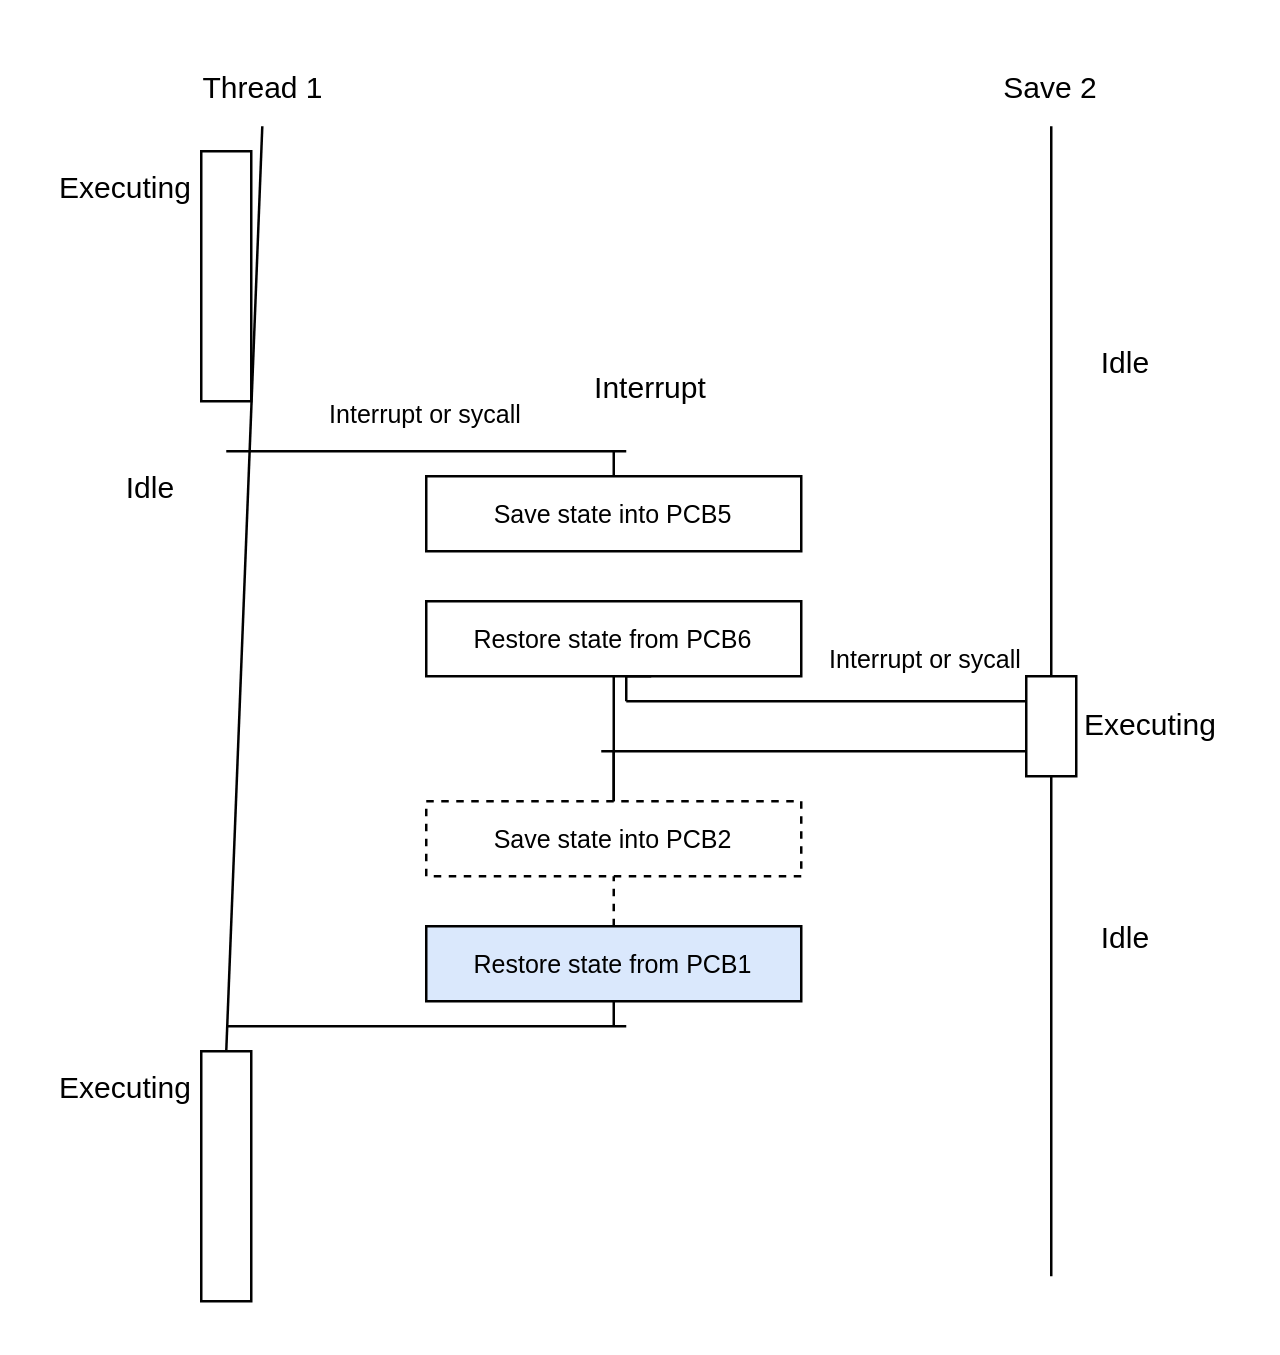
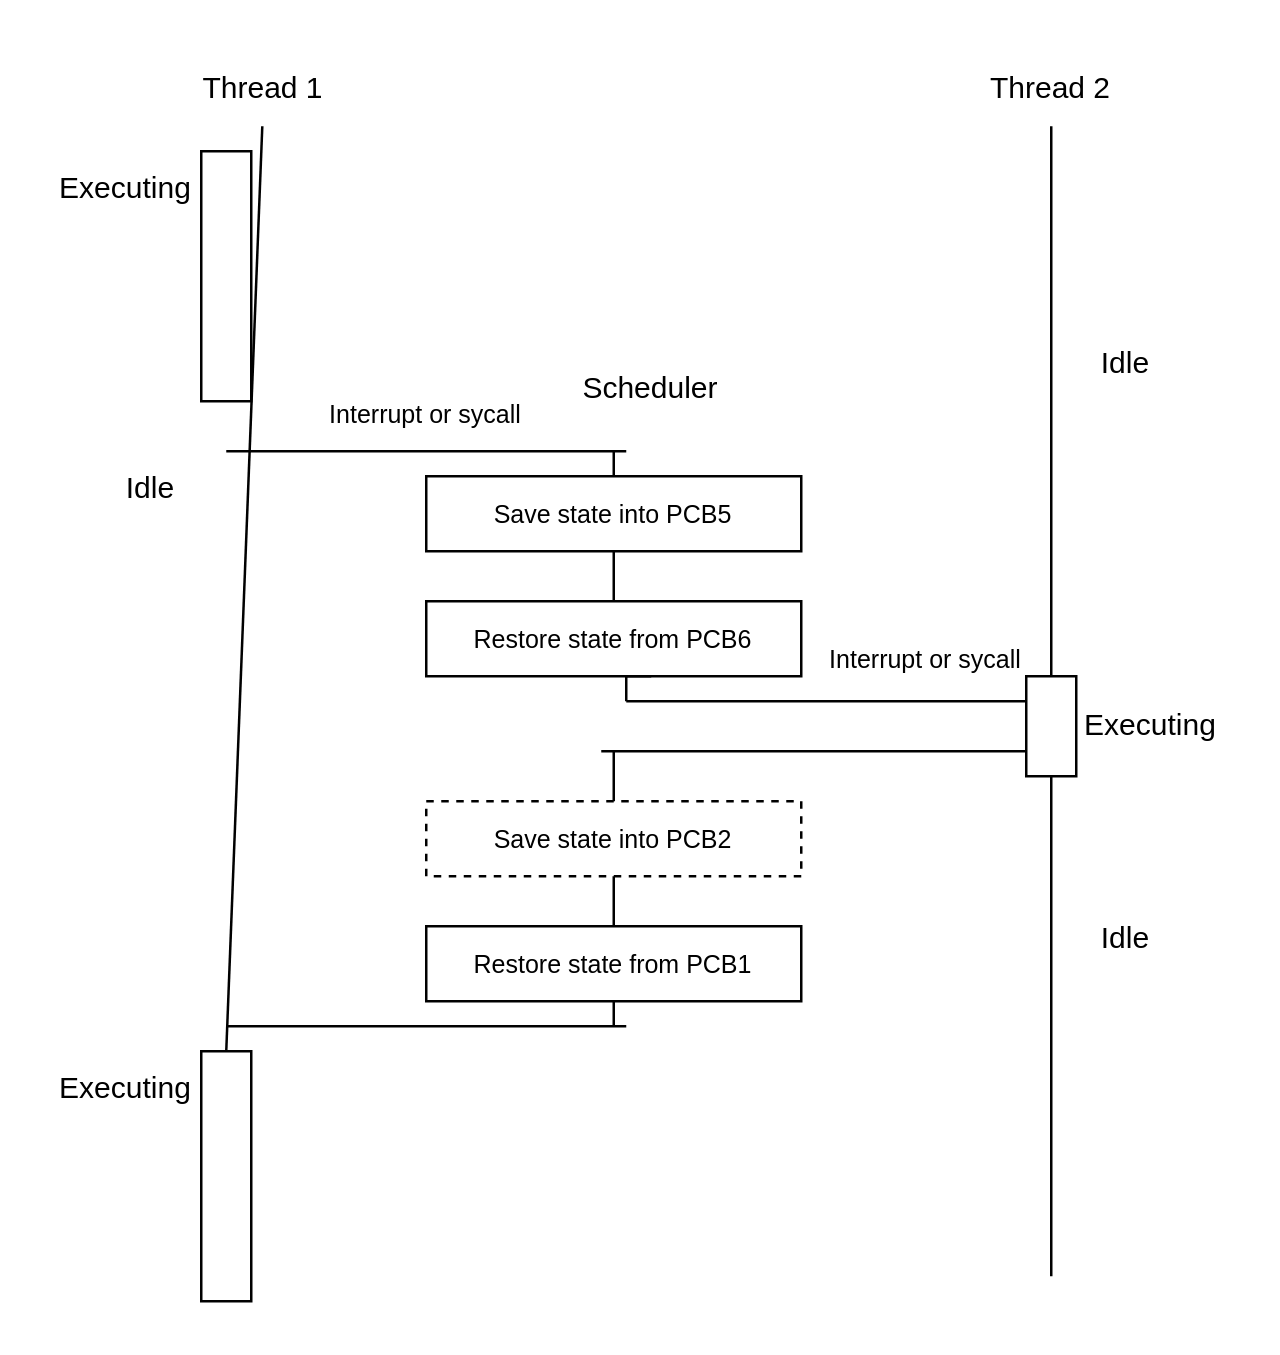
(1051, 89) -> (1051, 89)
(651, 389) -> (651, 389)
(614, 711) -> (614, 576)
(614, 900) -> (614, 900)
(614, 964) -> (614, 964)
